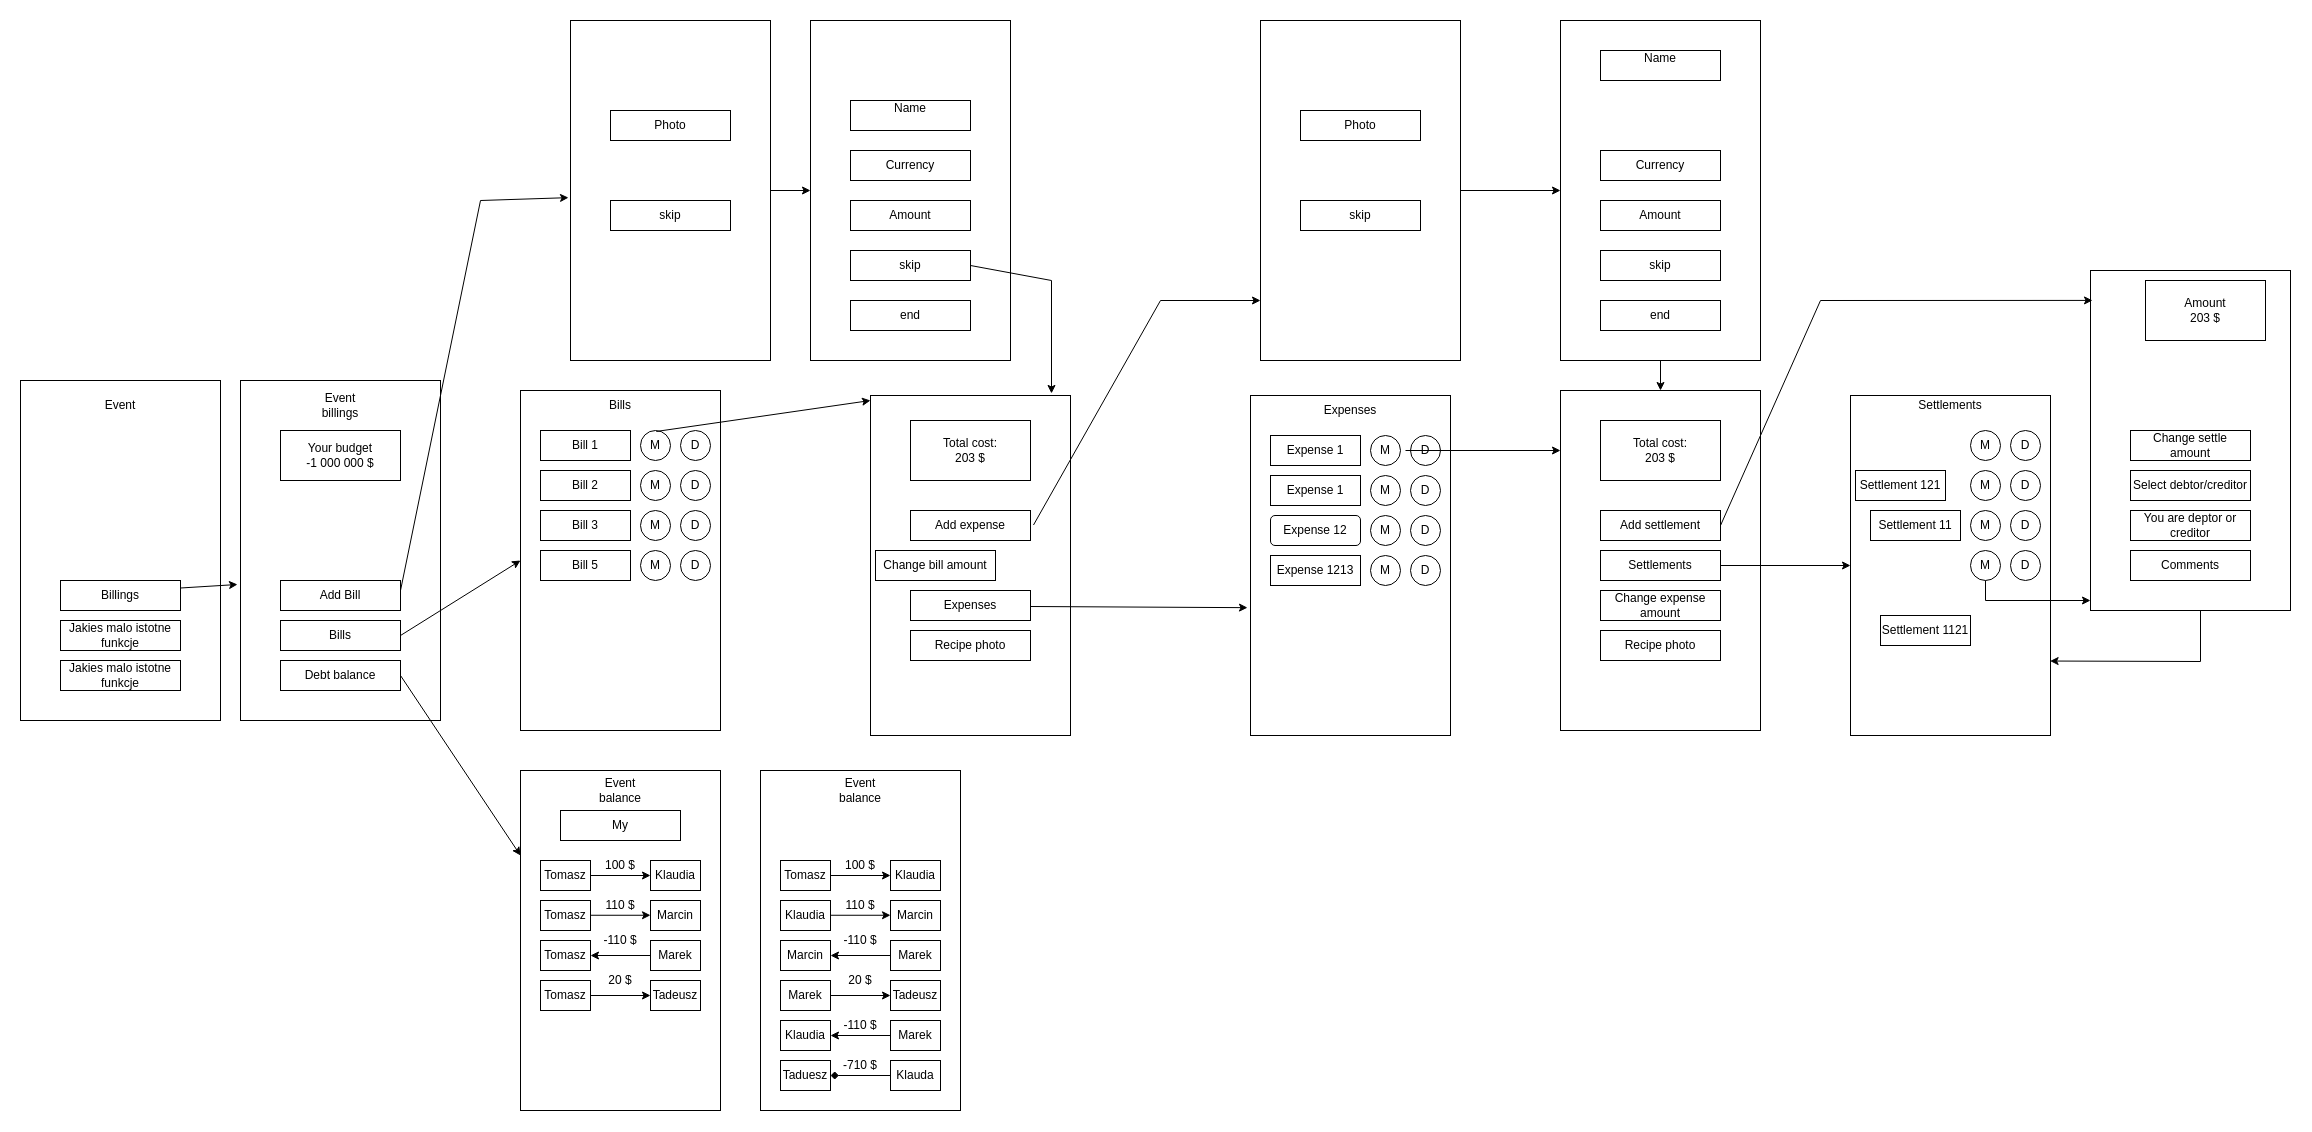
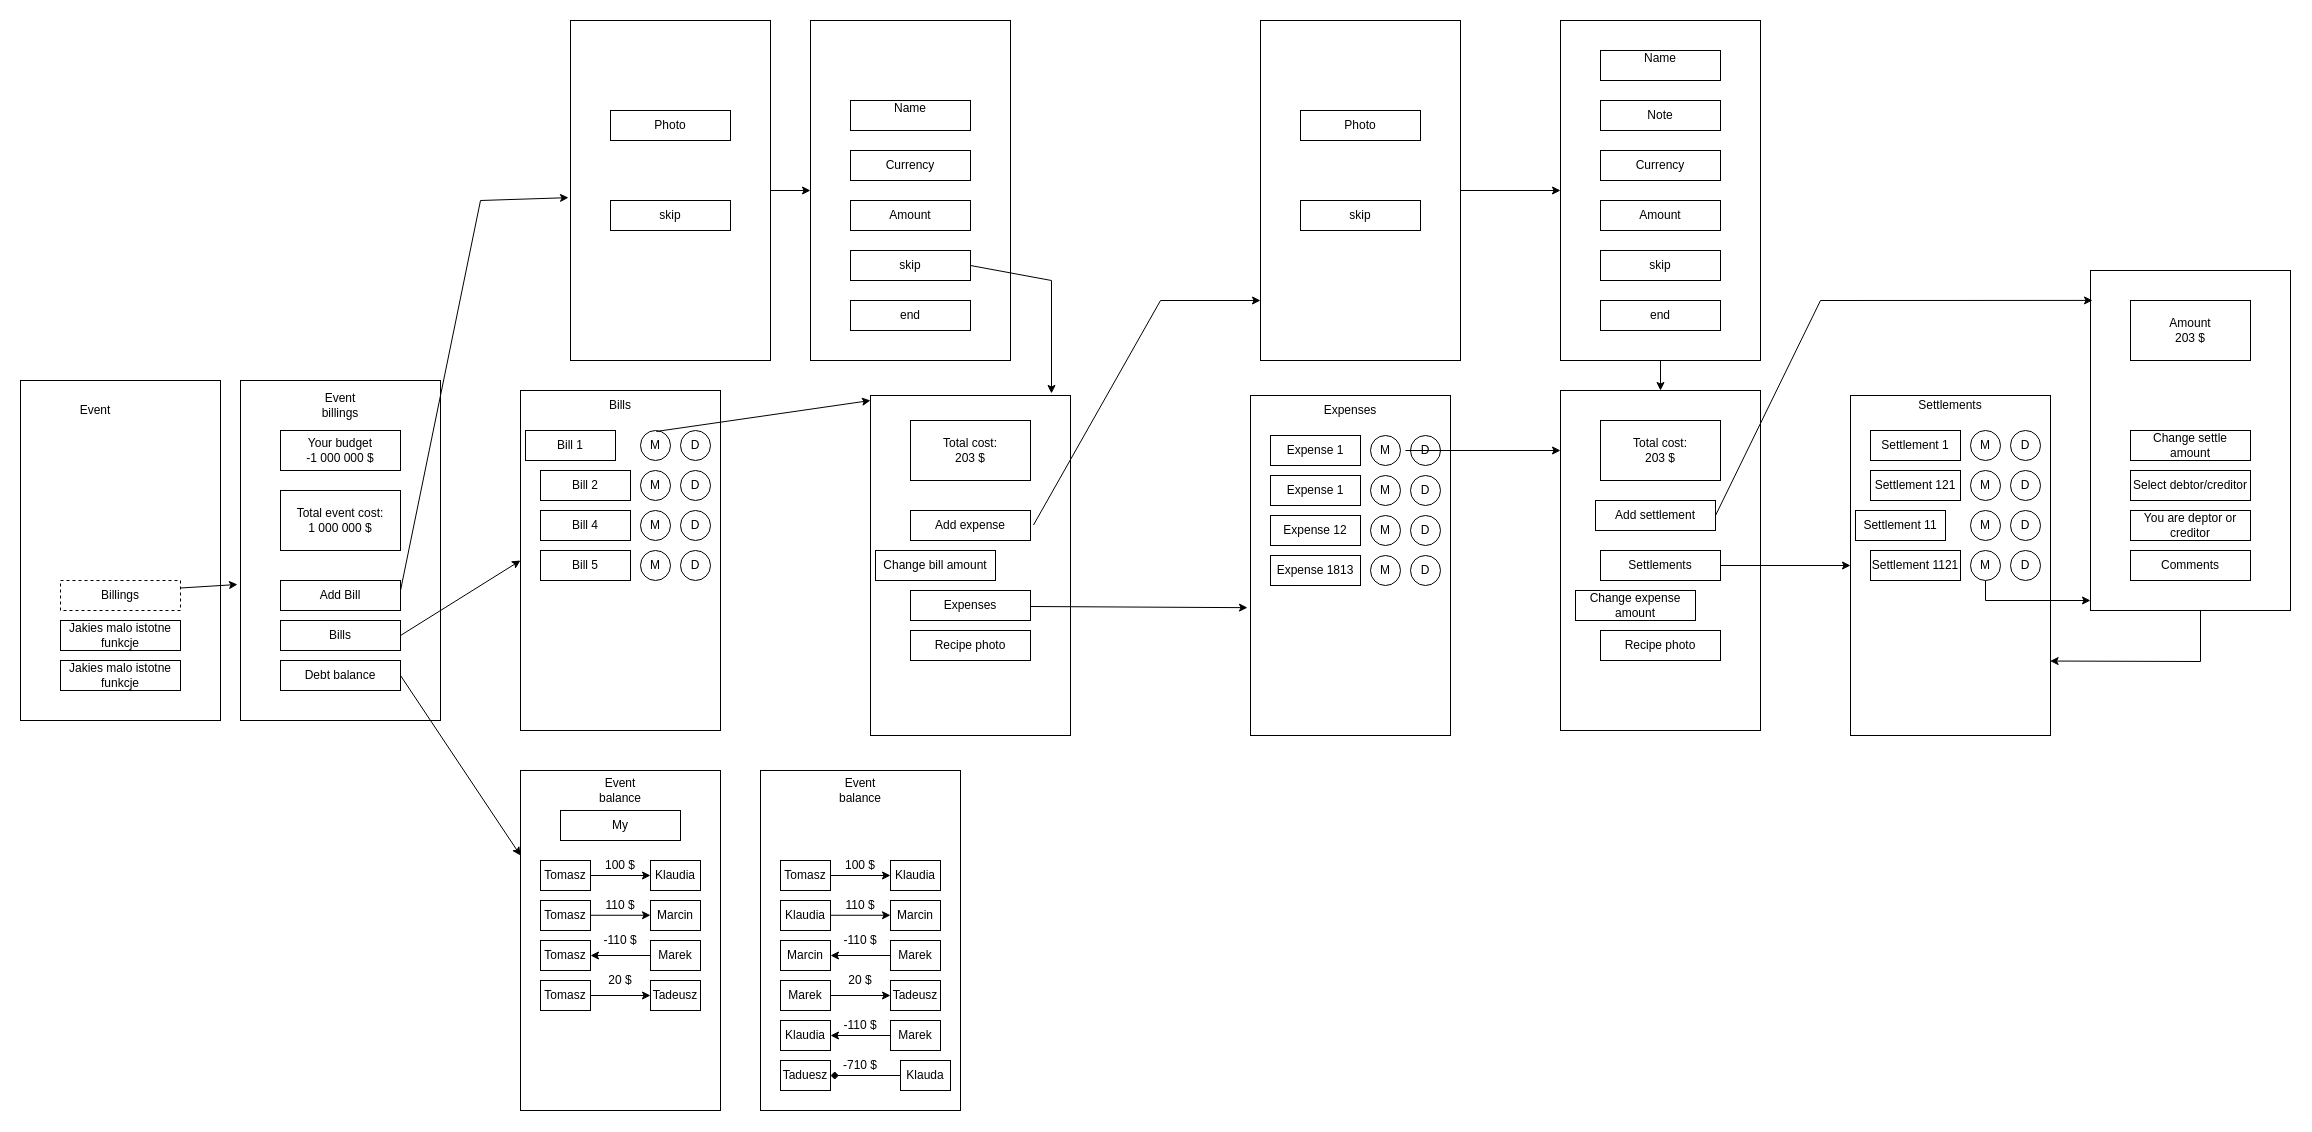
none -> (1661, 116)
(2206, 311) -> (2191, 331)
(121, 406) -> (96, 411)
(586, 446) -> (571, 446)
none -> (1916, 446)
(341, 456) -> (341, 451)
(1901, 486) -> (1916, 486)
none -> (341, 521)
(586, 526) -> (586, 526)
(1661, 526) -> (1656, 516)
(1916, 526) -> (1901, 526)
(1316, 531) -> (1316, 531)
(1316, 571) -> (1316, 571)
(121, 596) -> (121, 596)
(1661, 606) -> (1636, 606)
(1926, 631) -> (1916, 566)
(916, 1076) -> (926, 1076)
